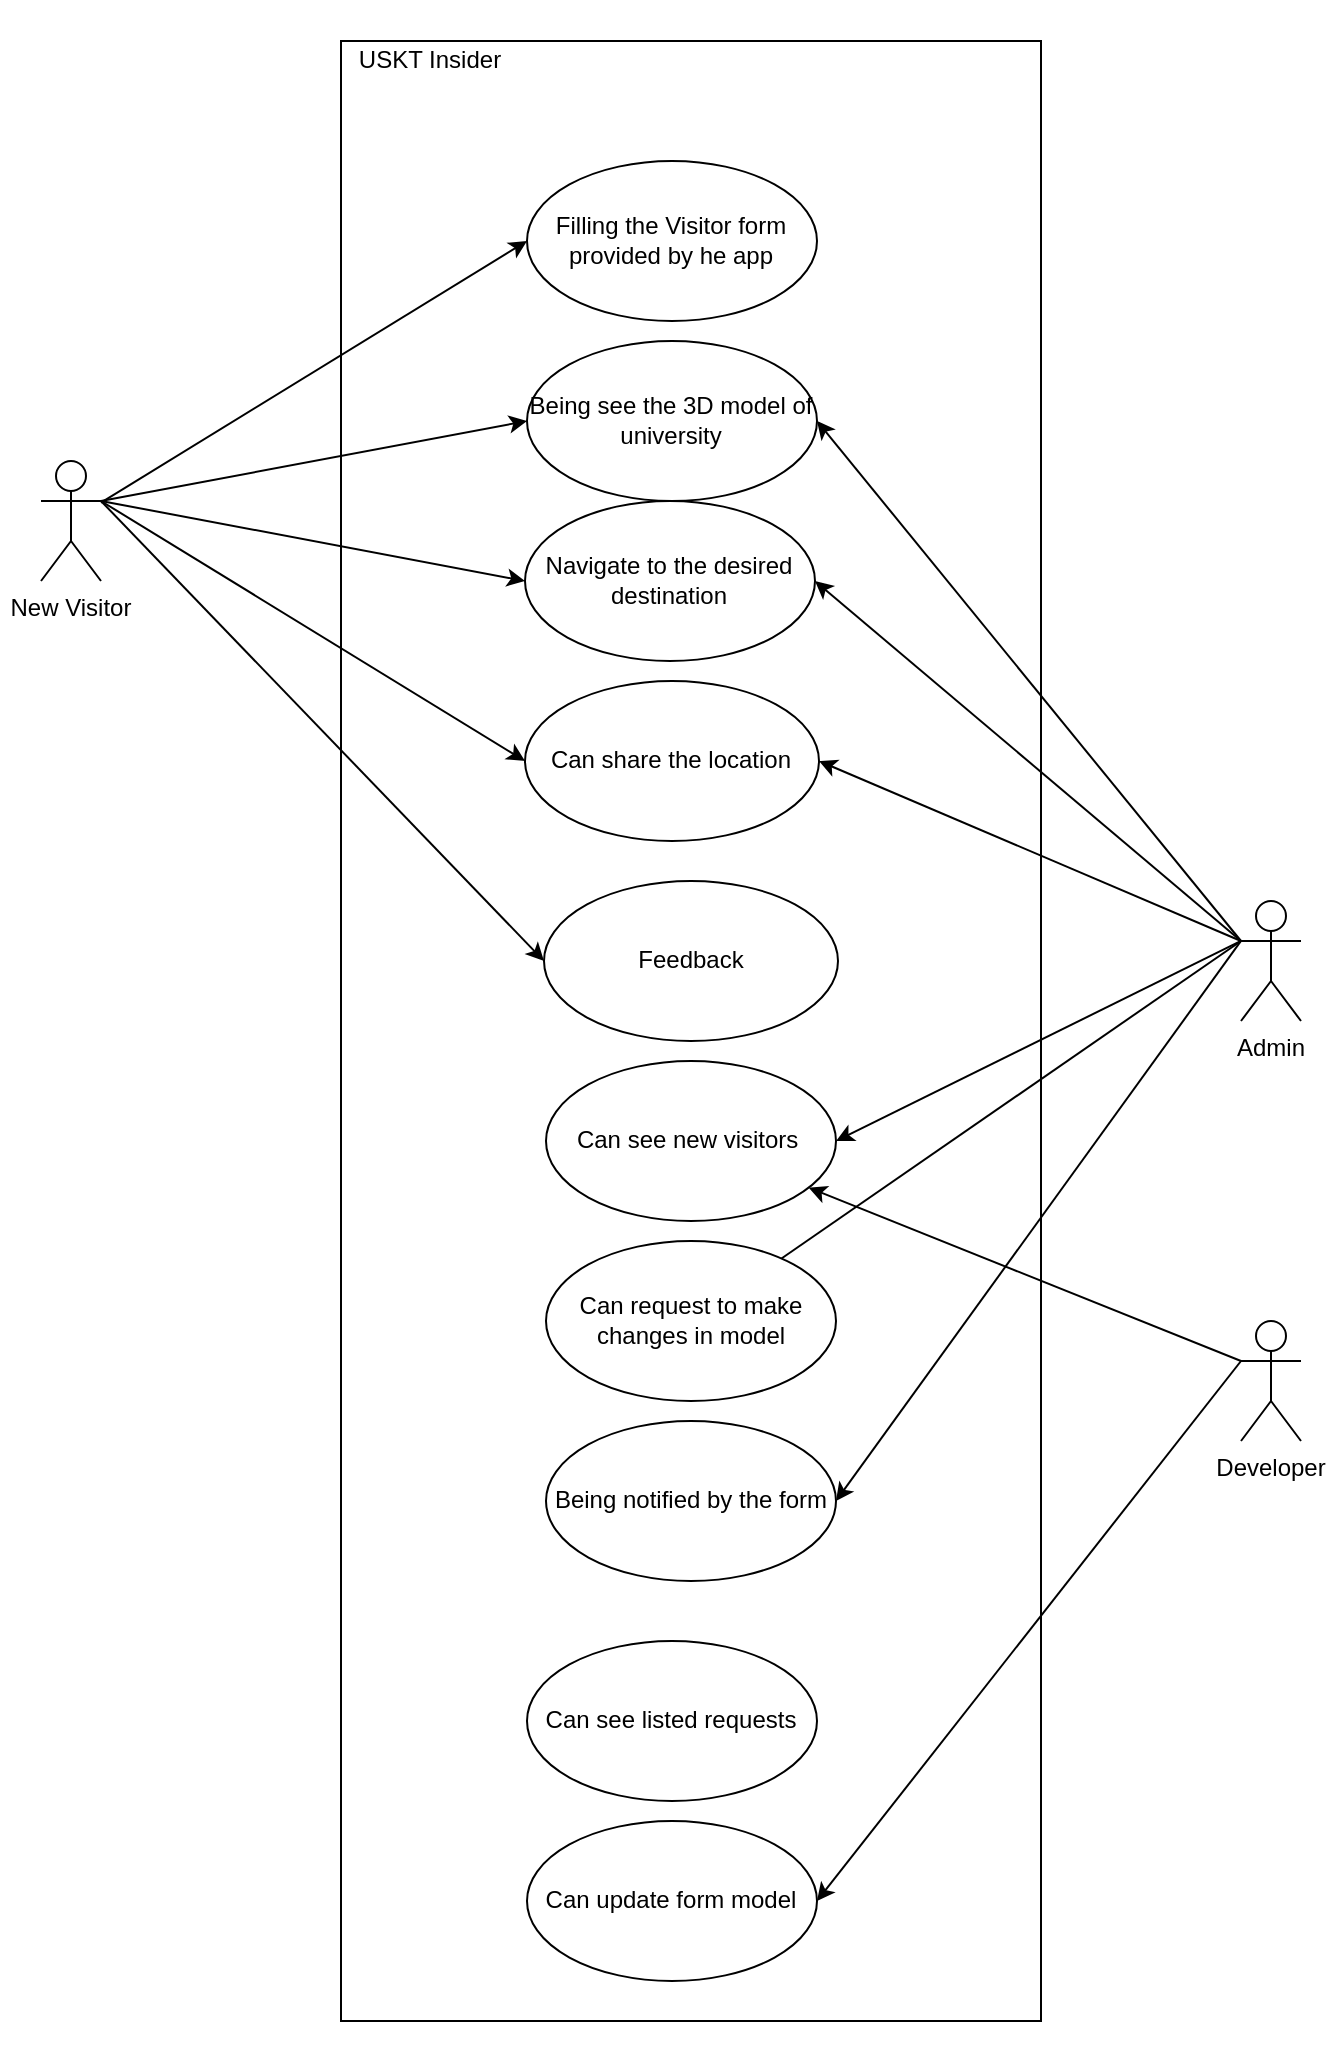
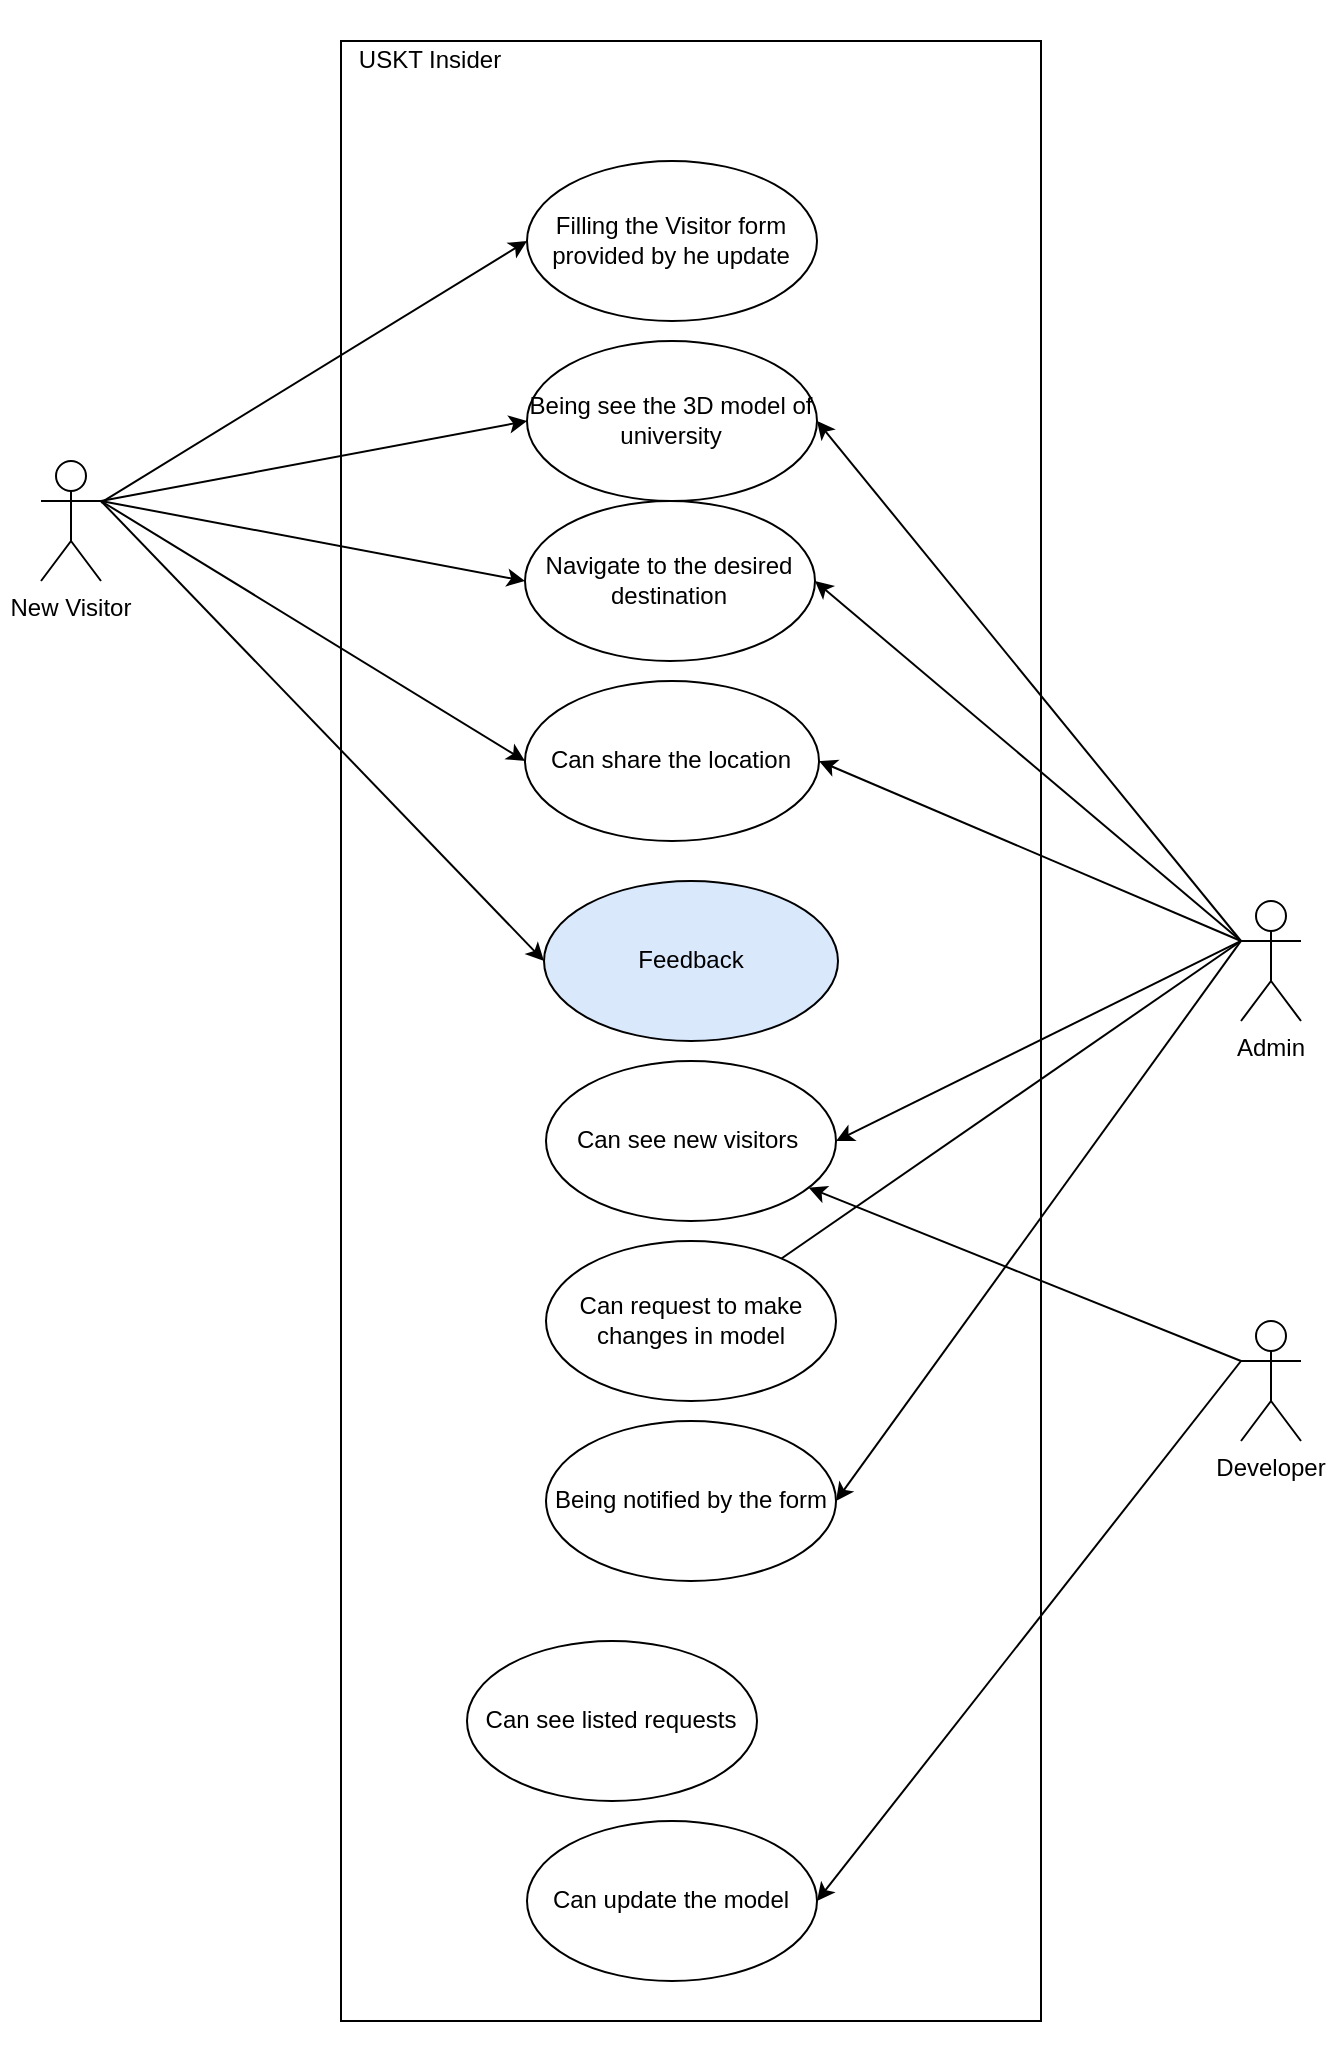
(672, 241) -> (672, 241)
(691, 961) -> (691, 961)
(672, 1721) -> (612, 1721)
(672, 1901) -> (672, 1901)
